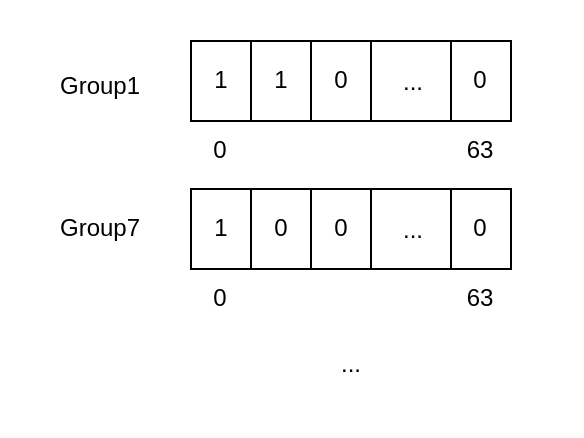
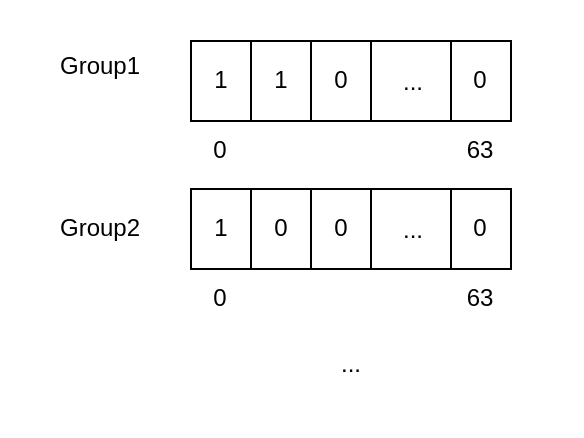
(101, 87) -> (101, 67)
(101, 229) -> (101, 229)
